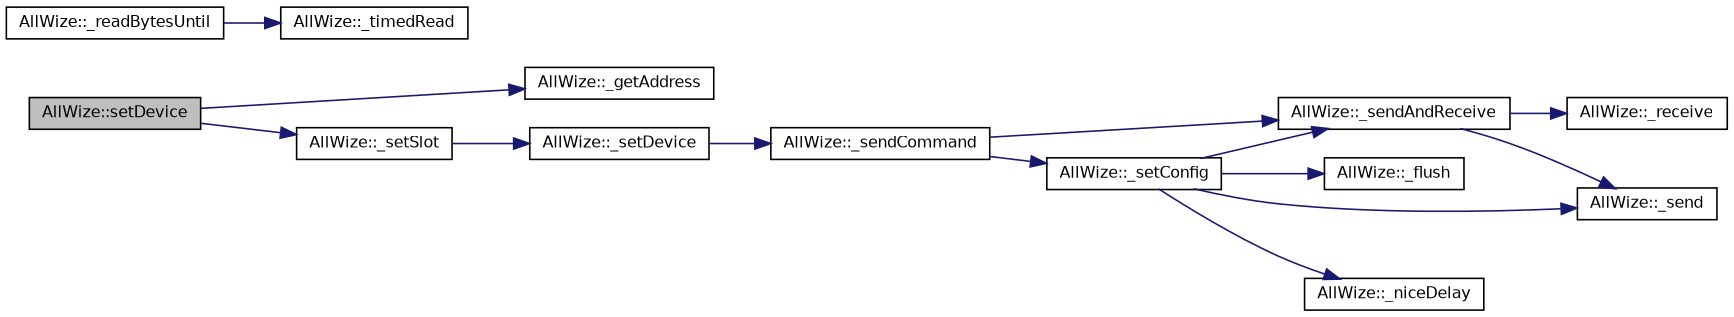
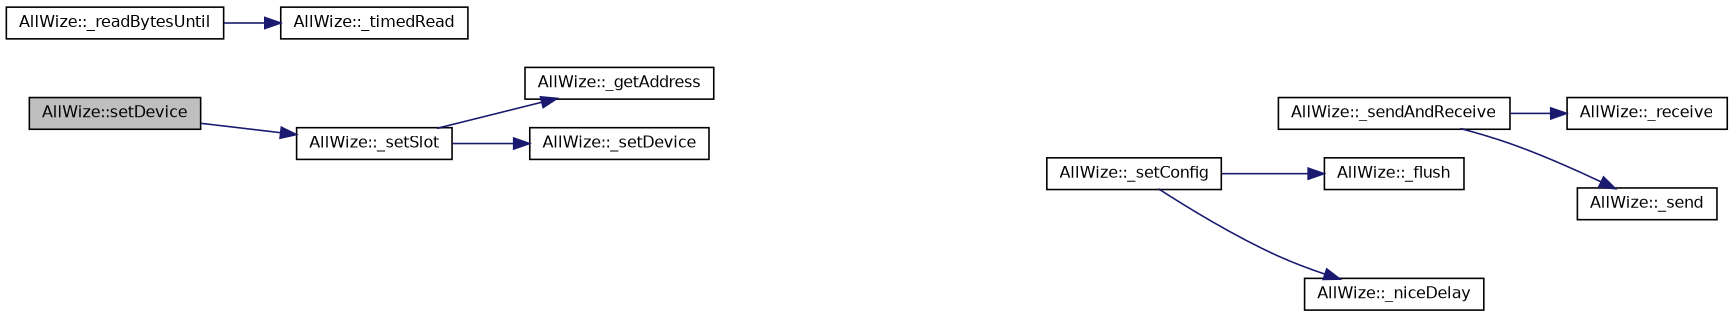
(355, 99) -> (489, 115)
(880, 144) -> none
(1257, 145) -> none
(1376, 210) -> none
